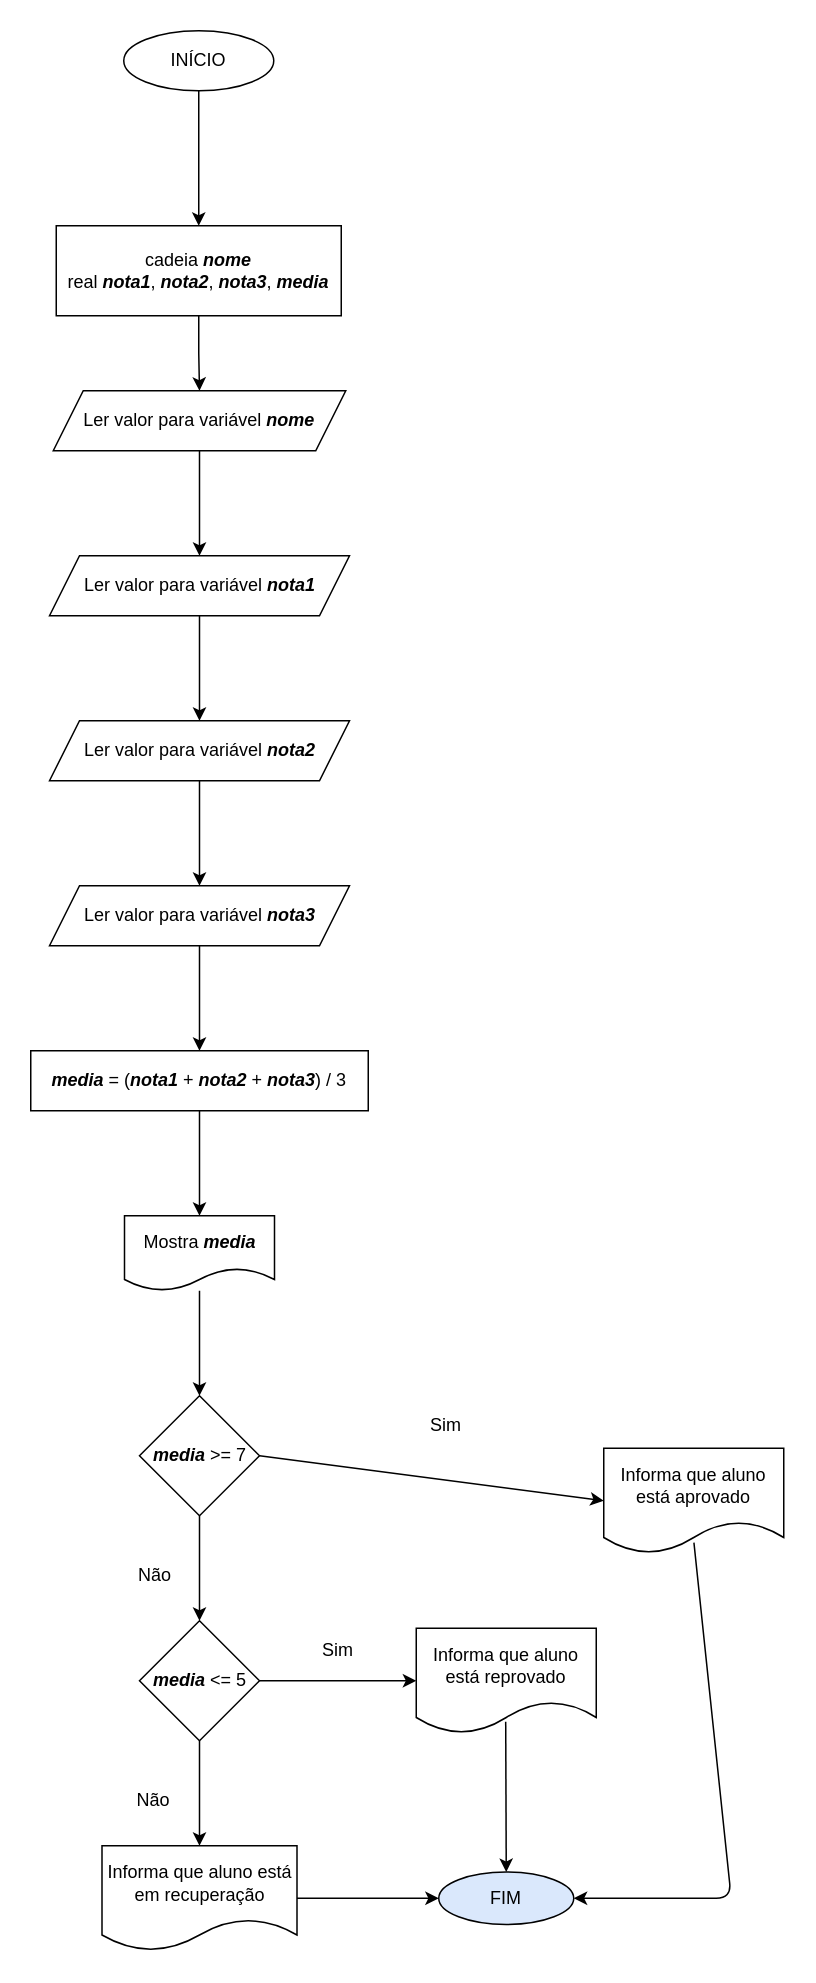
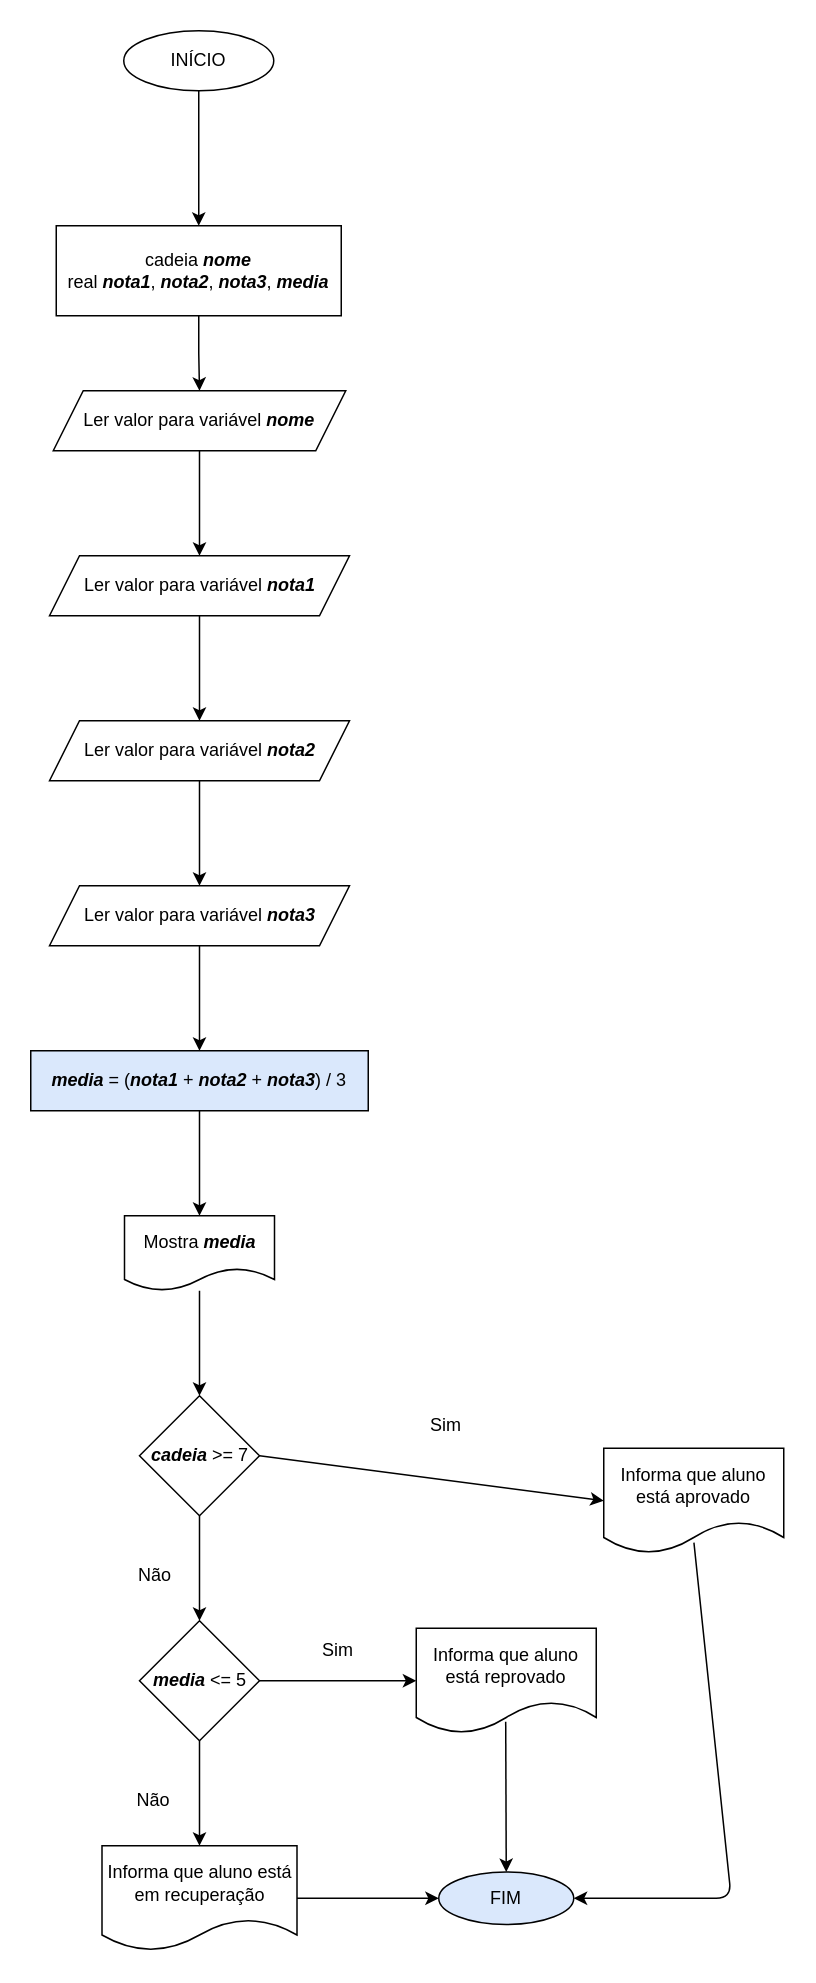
(200, 1081) -> (200, 1081)
(200, 1456) -> (200, 1456)
